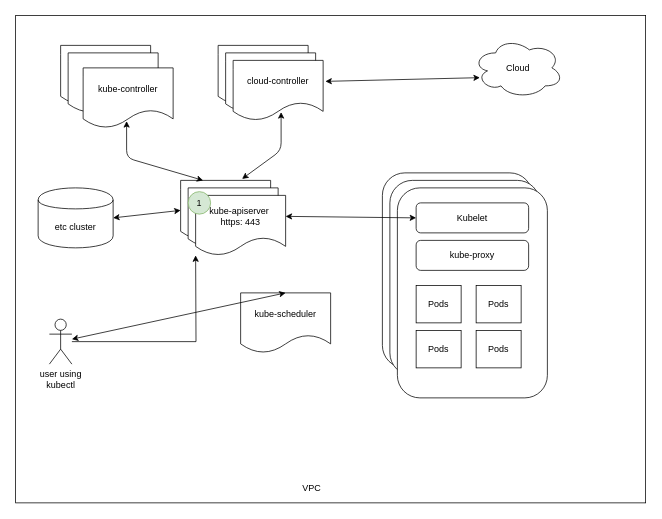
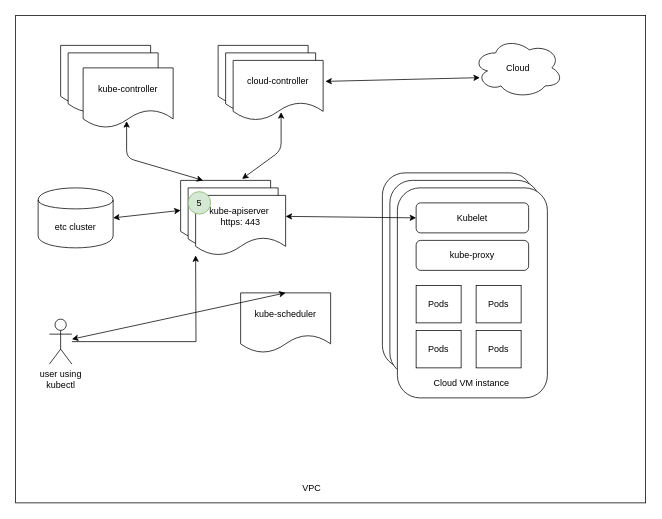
(199, 203) -> (199, 203)
none -> (471, 383)
